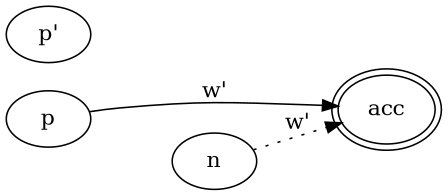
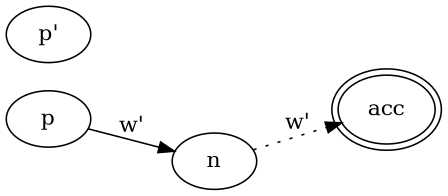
(206, 103) -> (124, 138)
